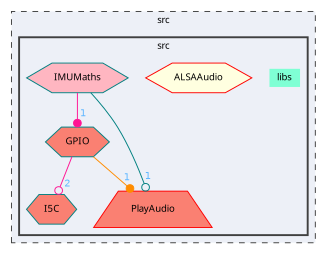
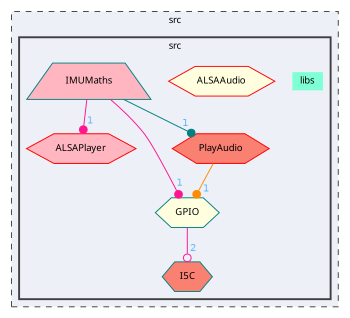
(77, 78) -> (89, 81)
(122, 135) -> (156, 115)
(77, 142) -> (187, 213)
none -> (81, 149)
(110, 171) -> (206, 177)
(153, 209) -> (221, 149)
